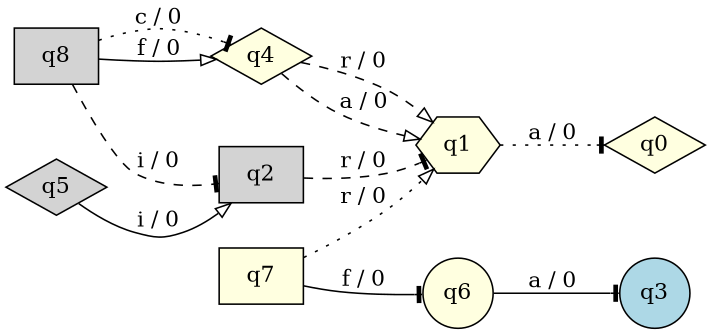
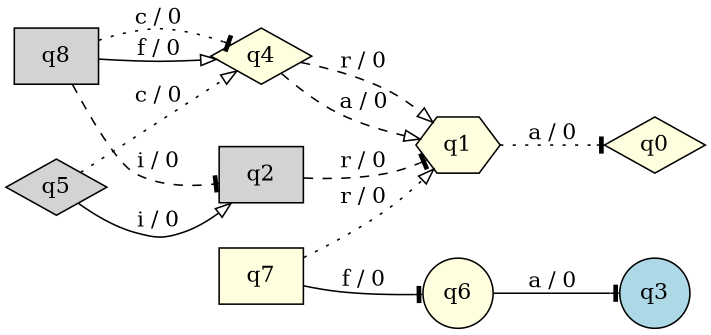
none -> (152, 126)
